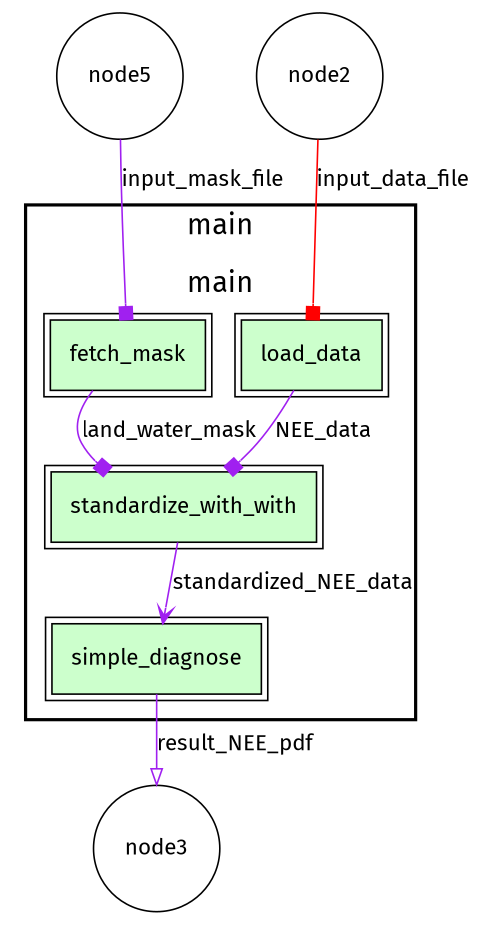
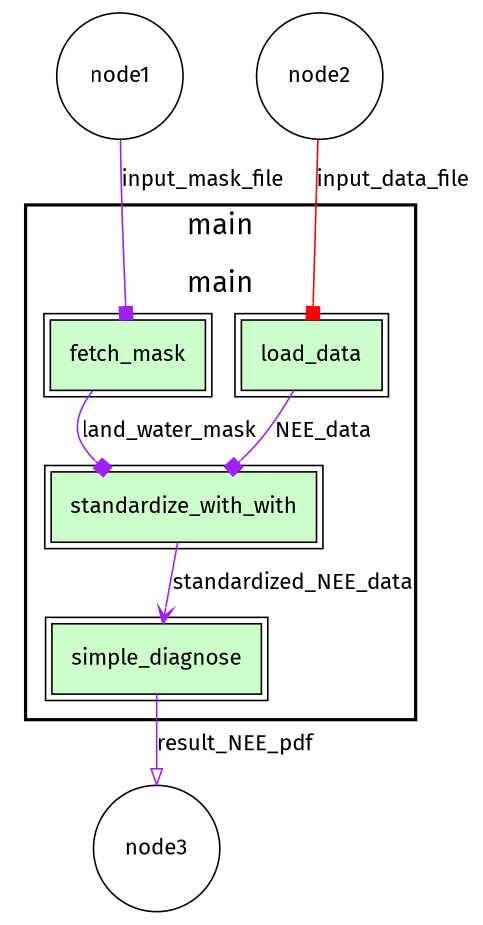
(120, 76) -> (120, 76)
